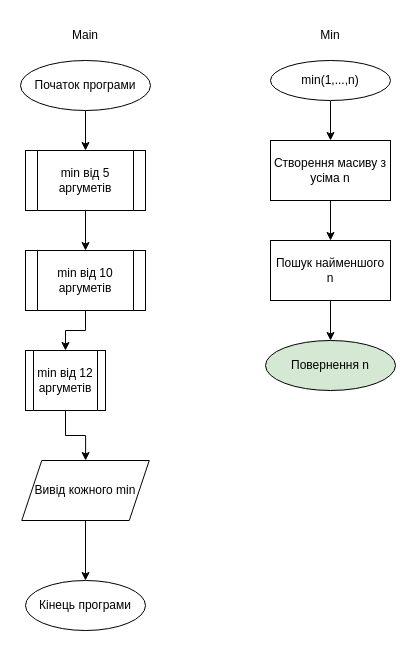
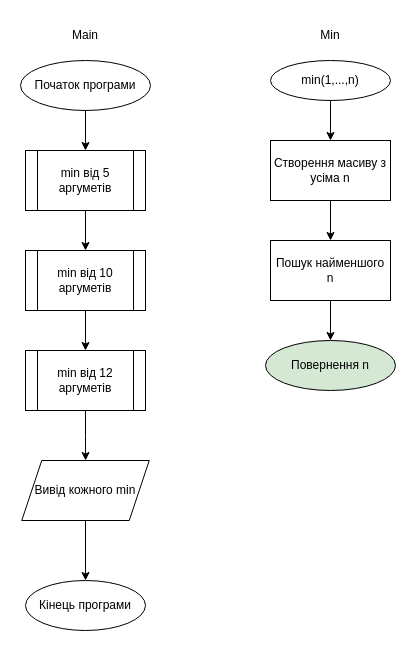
(66, 381) -> (86, 381)
